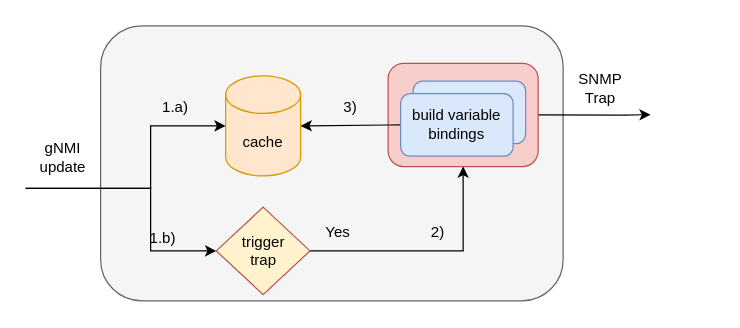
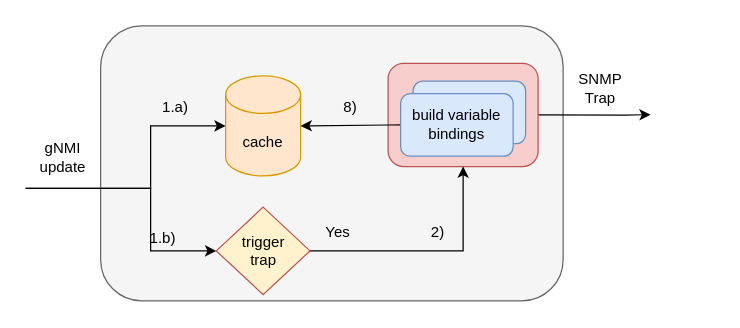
(351, 107) -> (351, 107)
